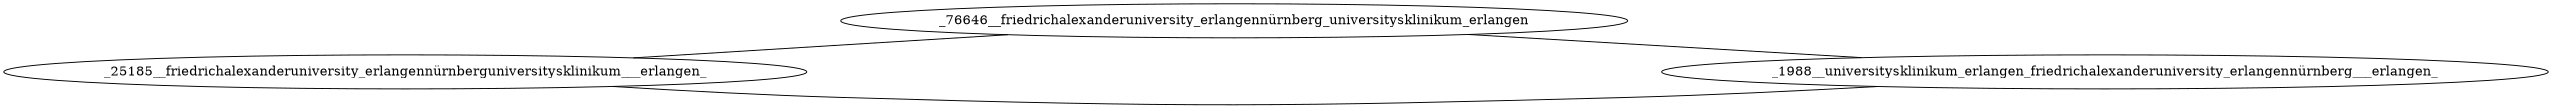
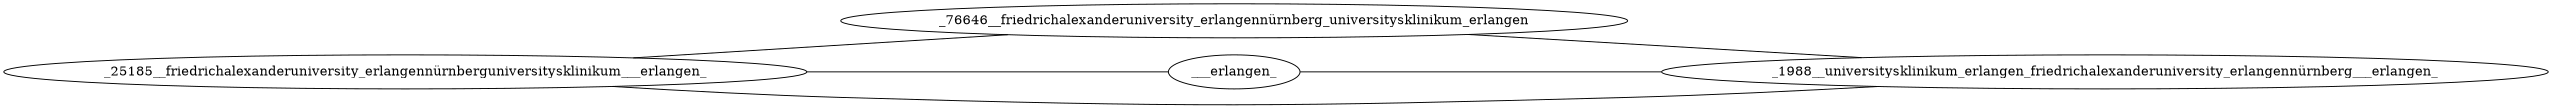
none -> (1234, 72)
